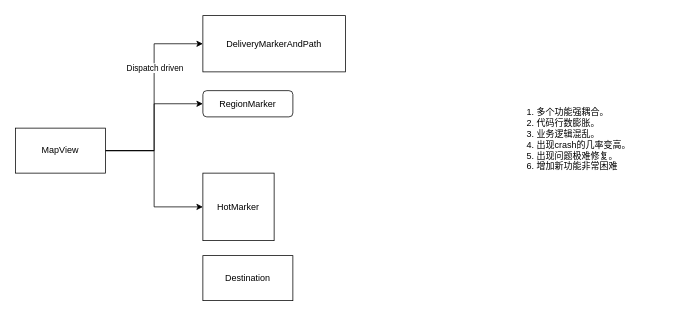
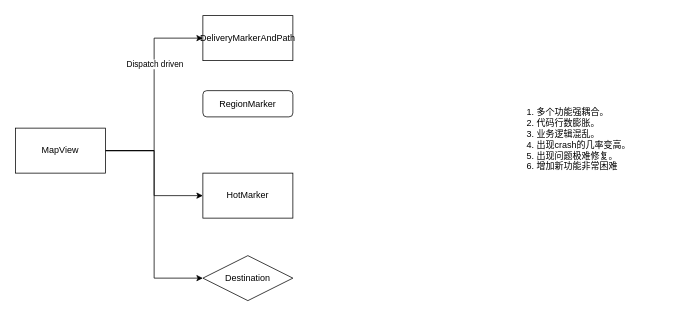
(274, 44) -> (248, 38)
(177, 104) -> none
(239, 207) -> (248, 195)
none -> (154, 277)
(248, 278) -> (248, 278)
